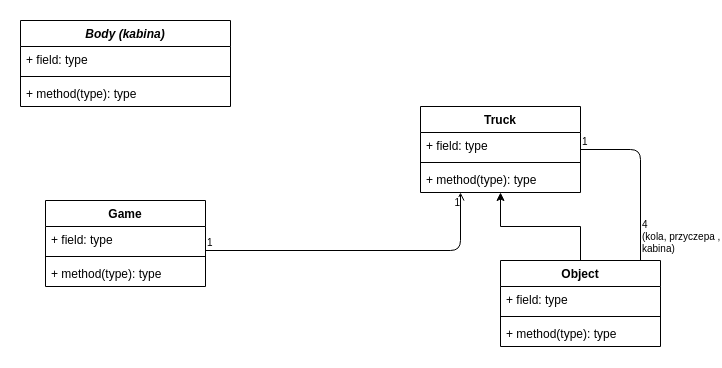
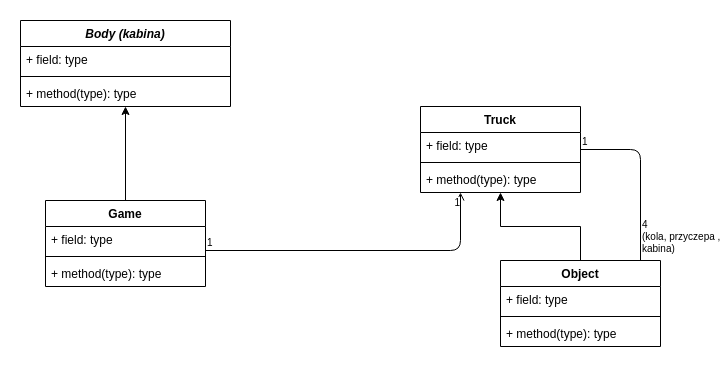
none -> (126, 157)
